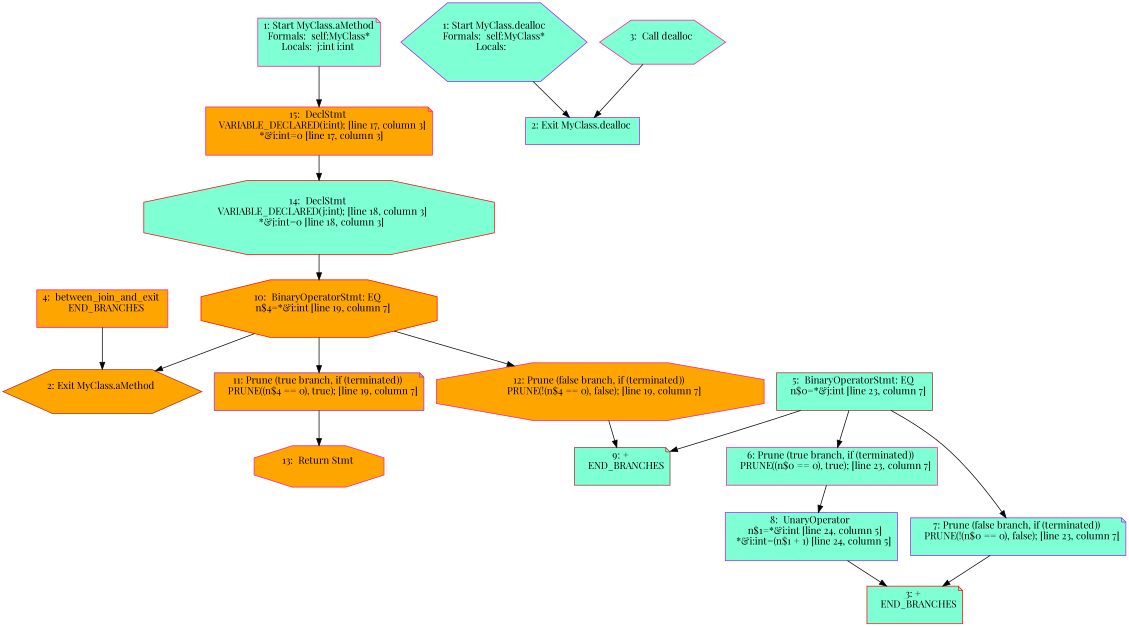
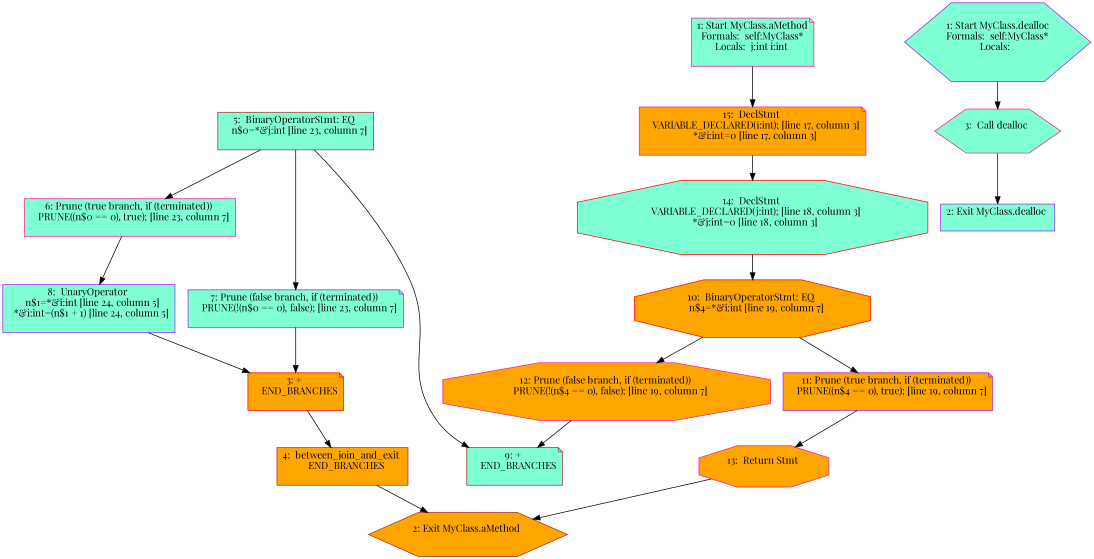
(549, 97) -> (998, 92)
(102, 309) -> (342, 466)
(208, 351) -> (626, 498)
none -> (317, 426)
(915, 605) -> (296, 392)
